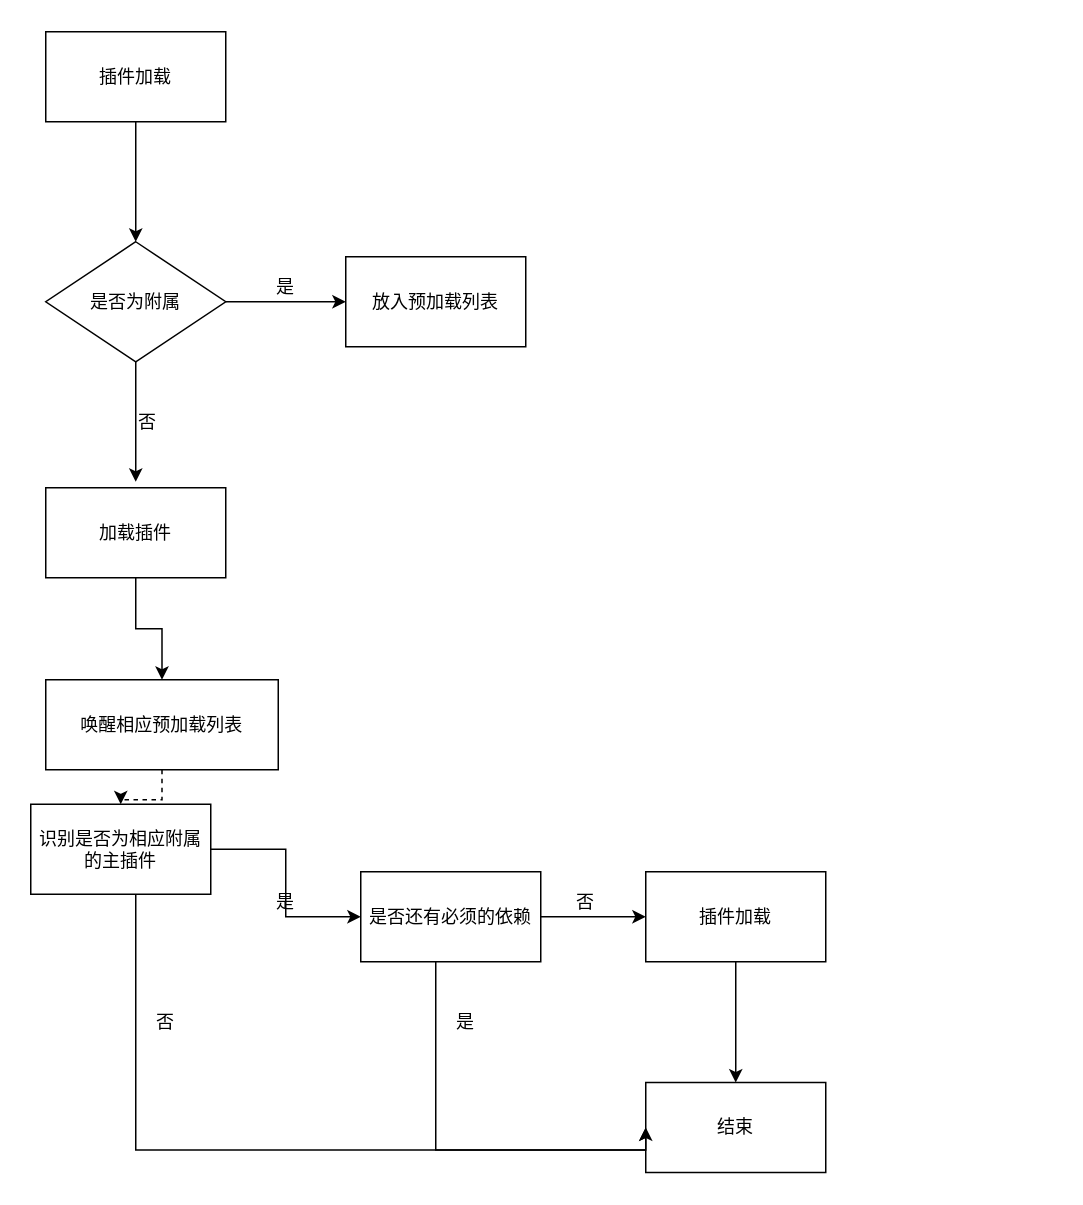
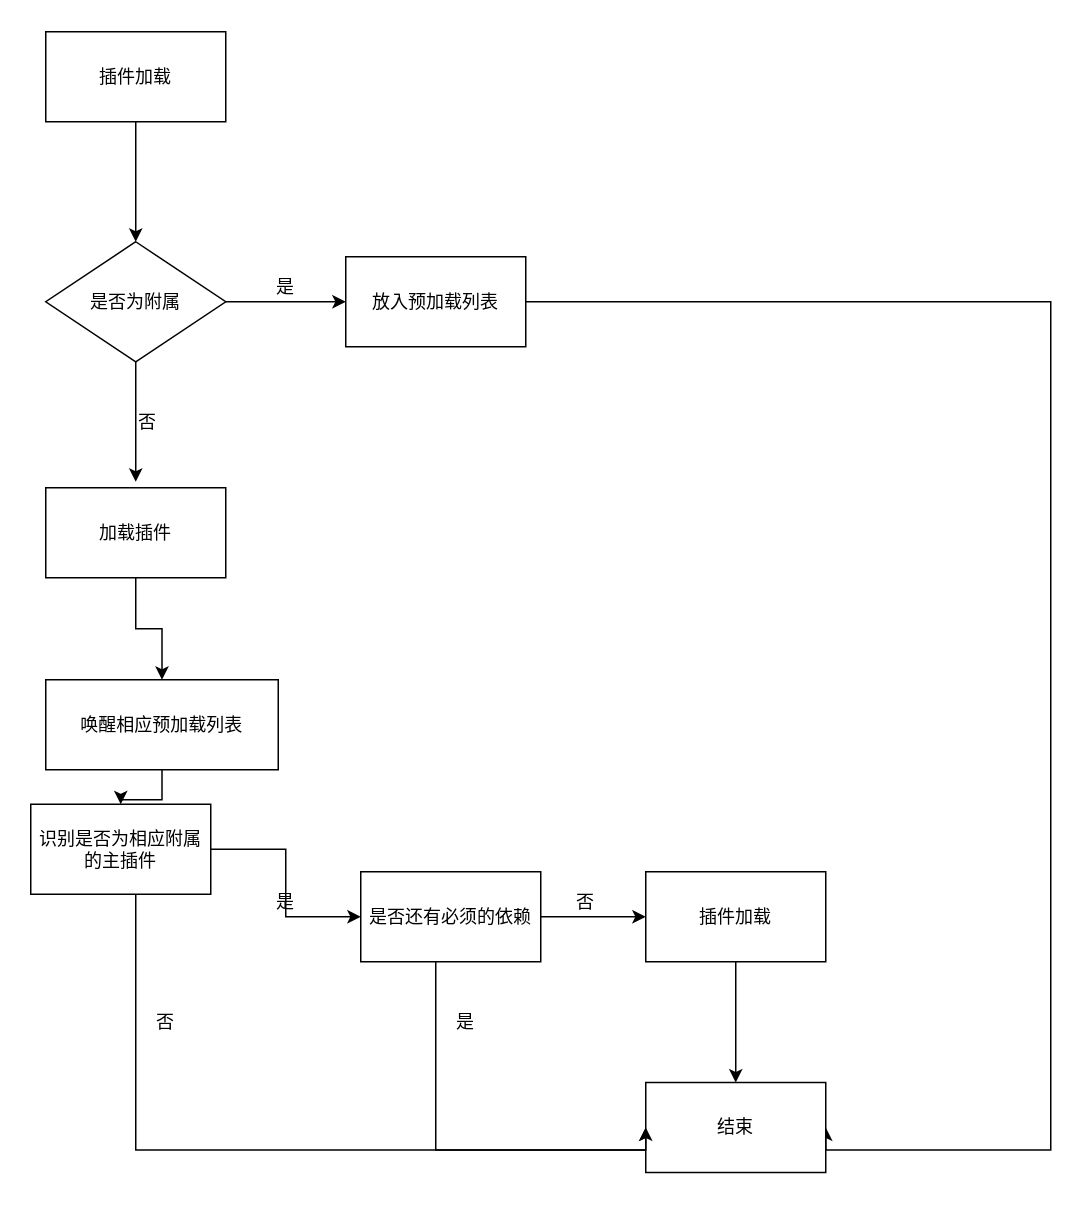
none -> (1051, 582)
(155, 800) -> (155, 800)
